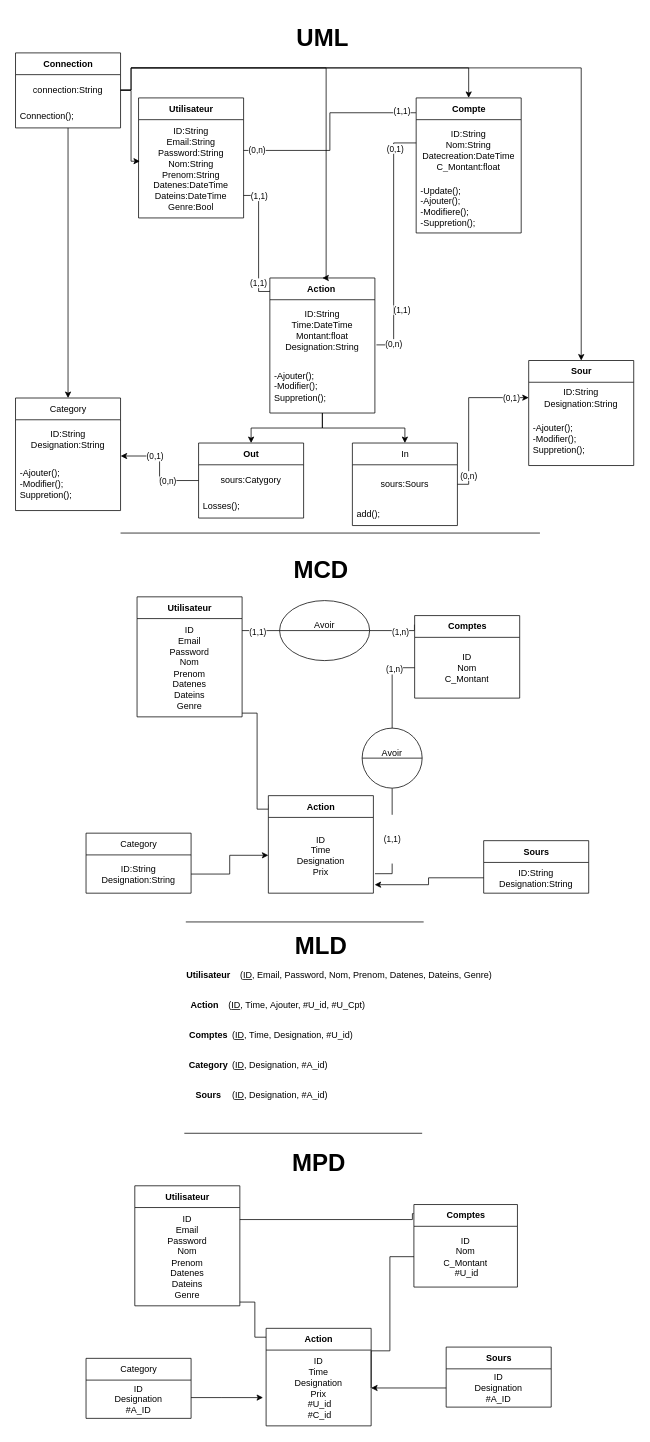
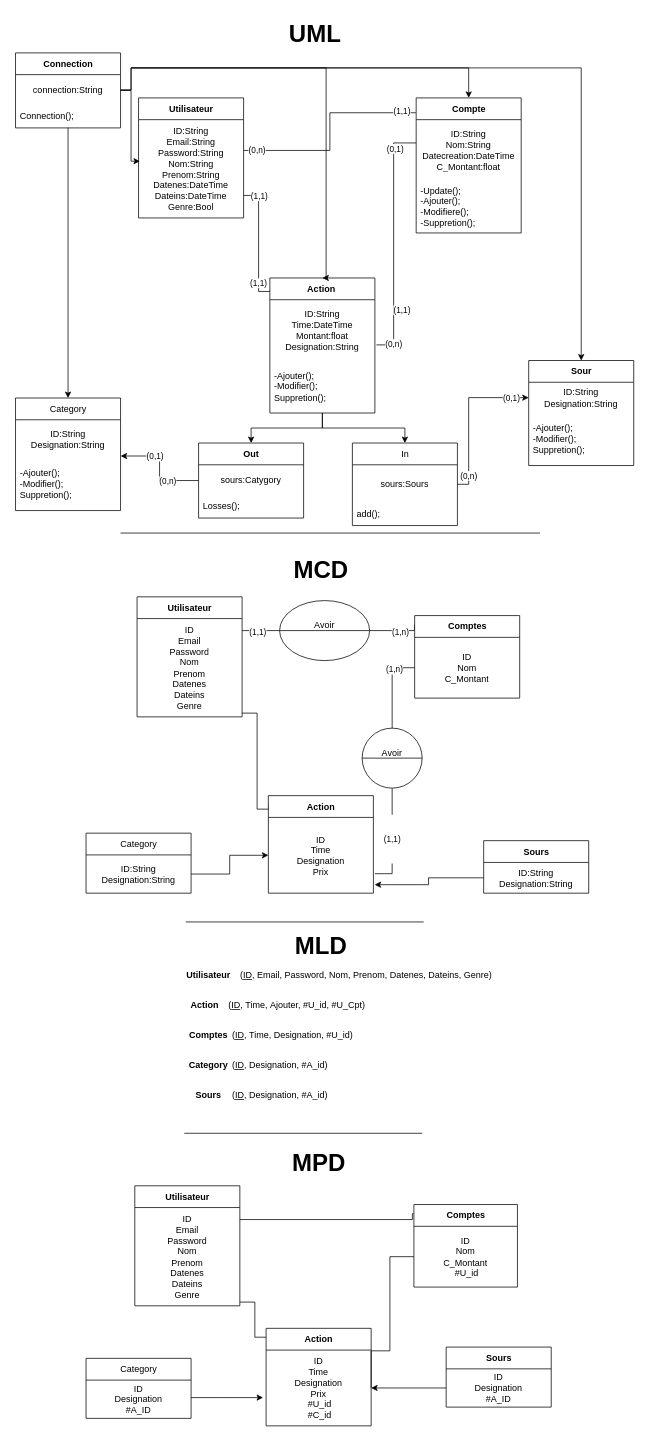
(322, 38) -> (315, 34)
